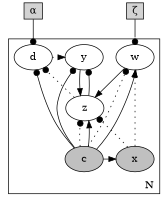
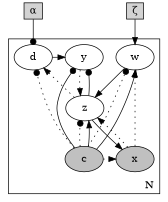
(135, 28) -> (135, 28)
(55, 57) -> (55, 57)
(80, 79) -> (80, 79)
(59, 83) -> (59, 83)
(51, 114) -> (51, 114)
none -> (104, 133)
(115, 134) -> (115, 134)
(106, 159) -> (106, 159)
